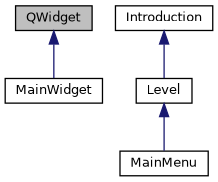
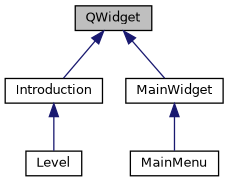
none -> (79, 60)
(164, 134) -> (174, 134)
